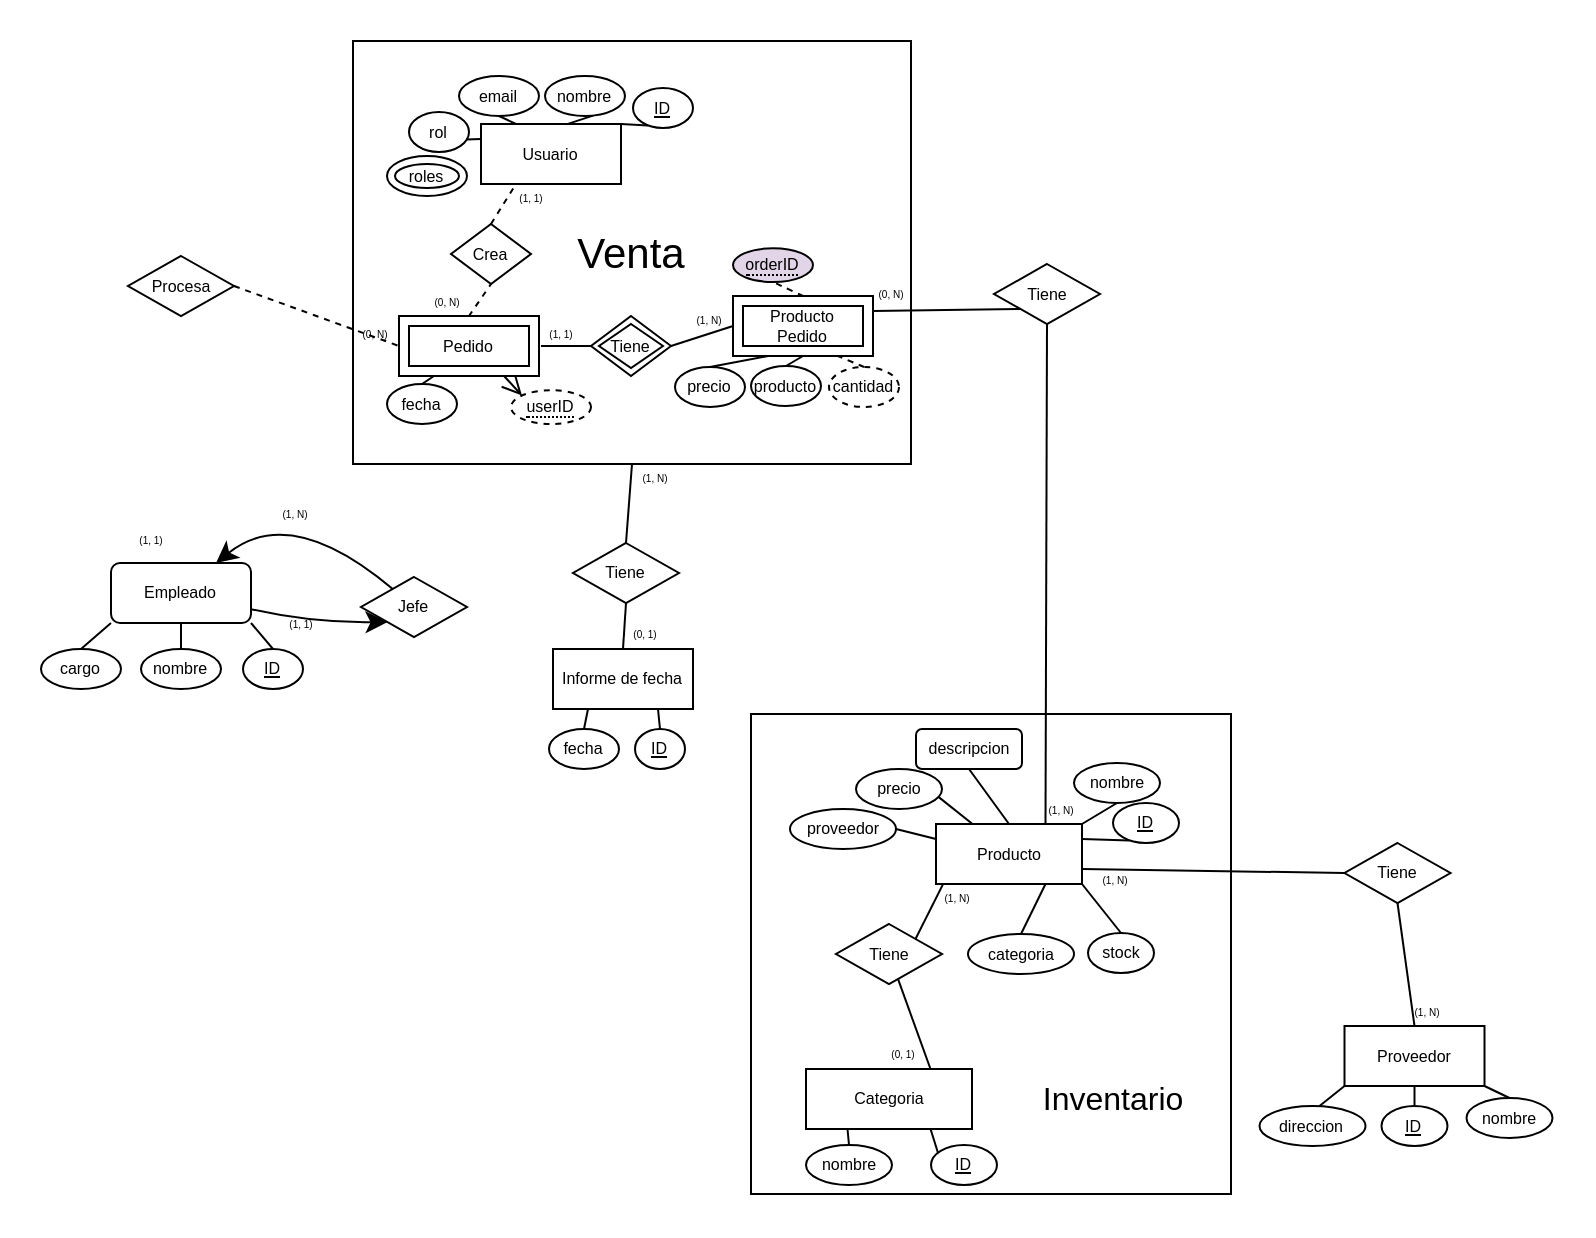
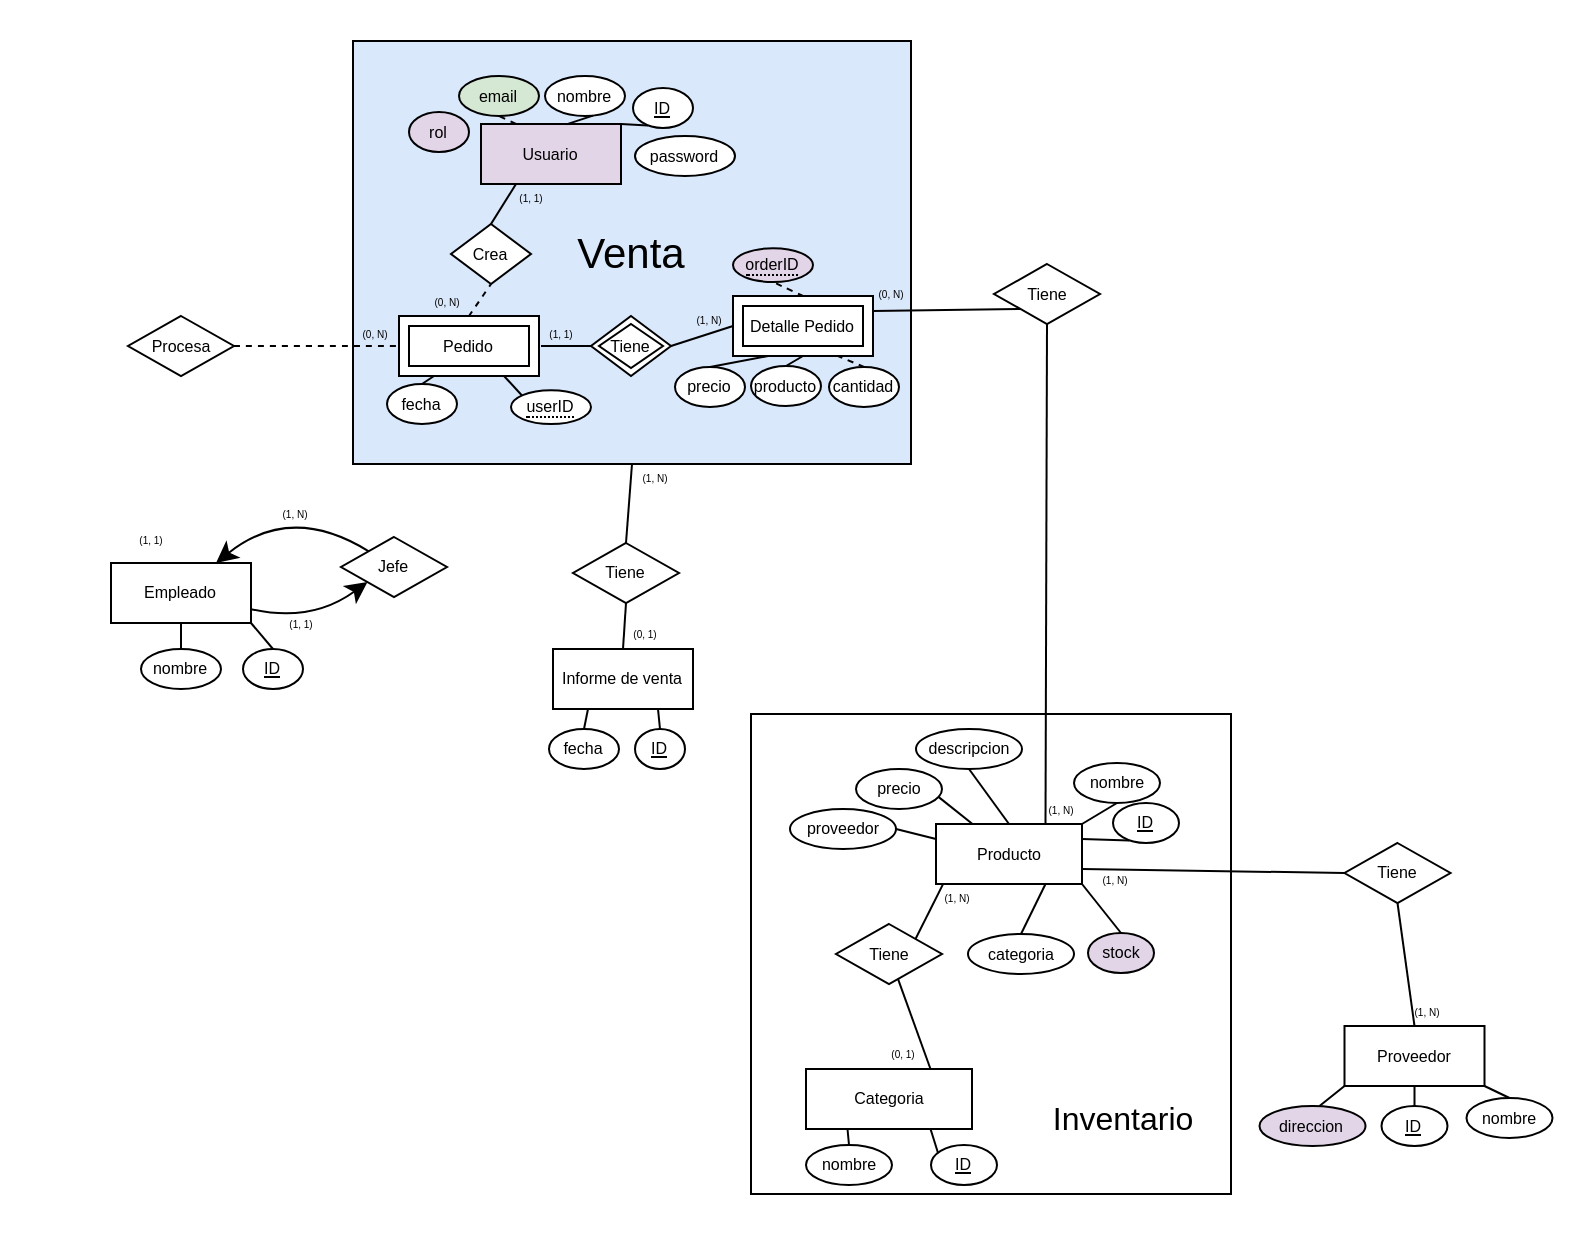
(499, 96) -> (499, 96)
(508, 120) -> (508, 120)
(439, 132) -> (439, 132)
(474, 139) -> none
(551, 154) -> (551, 154)
none -> (685, 156)
(427, 176) -> none
(504, 203) -> (504, 203)
(632, 253) -> (632, 253)
(181, 286) -> (181, 346)
(803, 327) -> (803, 327)
(864, 387) -> (864, 387)
(517, 390) -> (518, 391)
(551, 407) -> (551, 407)
(181, 593) -> (181, 593)
(414, 607) -> (394, 567)
(96, 636) -> none
(81, 669) -> none
(623, 679) -> (623, 679)
(969, 749) -> (969, 749)
(1121, 953) -> (1121, 953)
(1112, 1099) -> (1122, 1119)
(1313, 1126) -> (1313, 1126)
